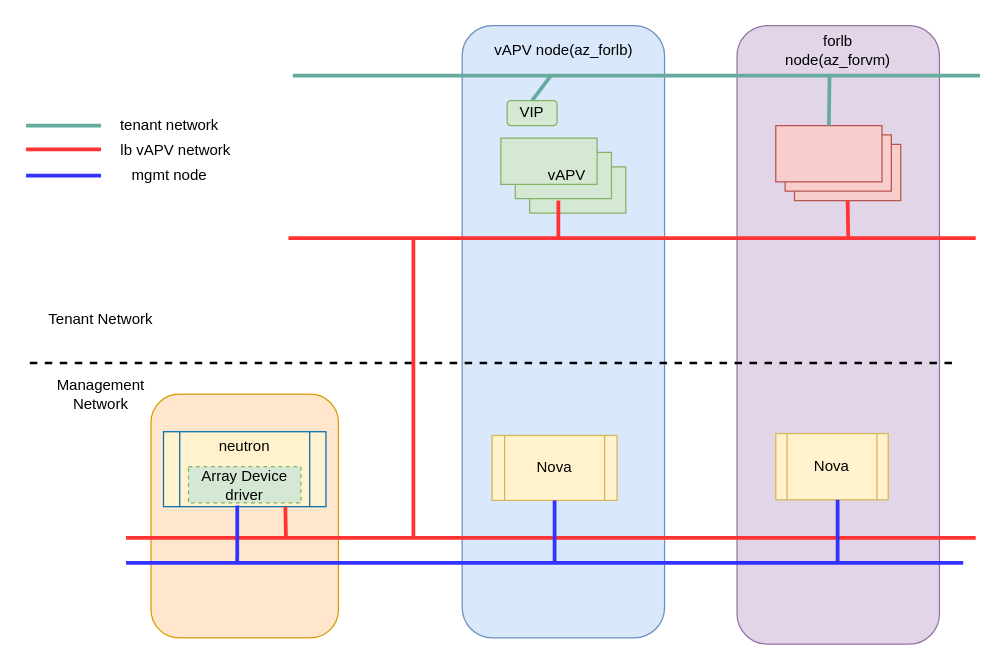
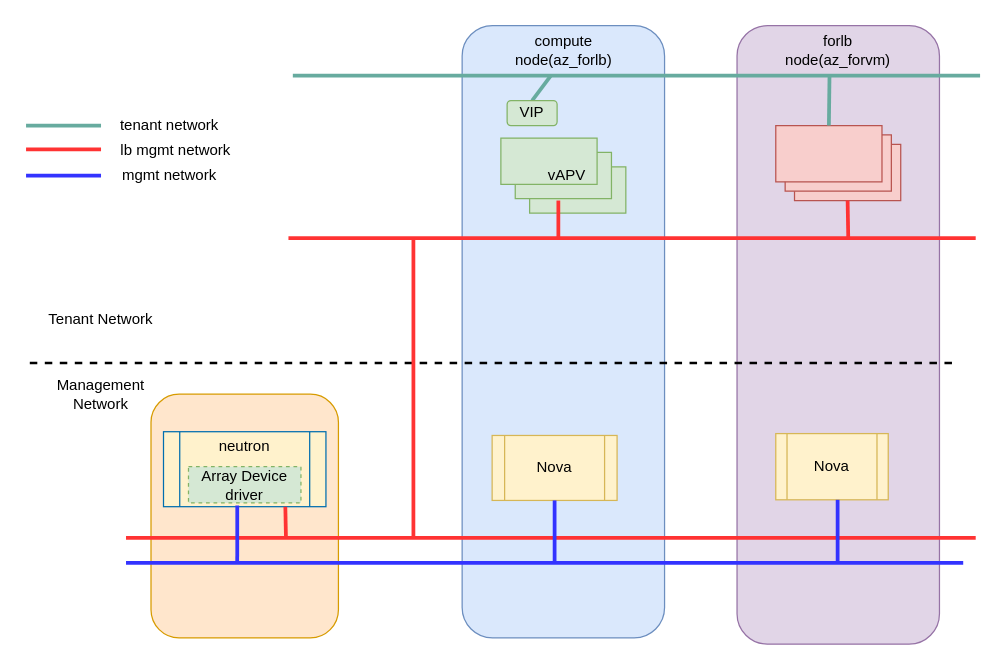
(564, 51) -> (564, 51)
(176, 151) -> (176, 151)
(169, 176) -> (169, 176)
